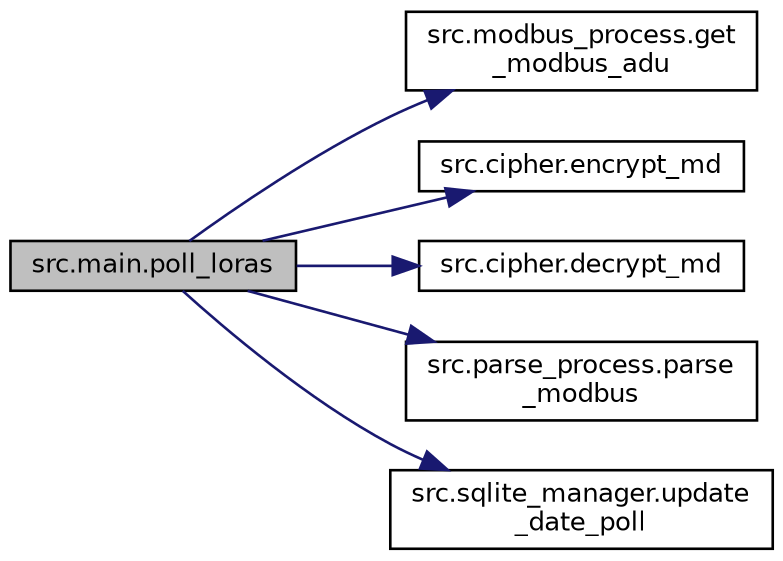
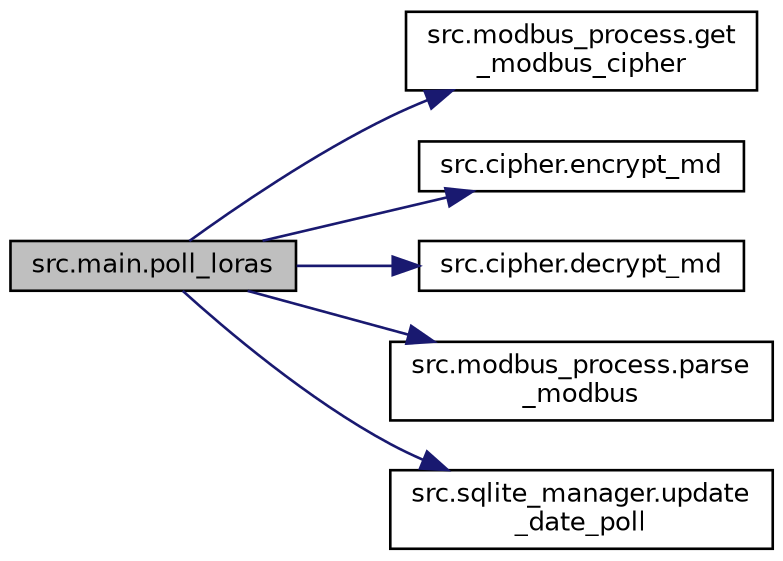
(582, 51) -> (582, 51)
(582, 381) -> (582, 381)
